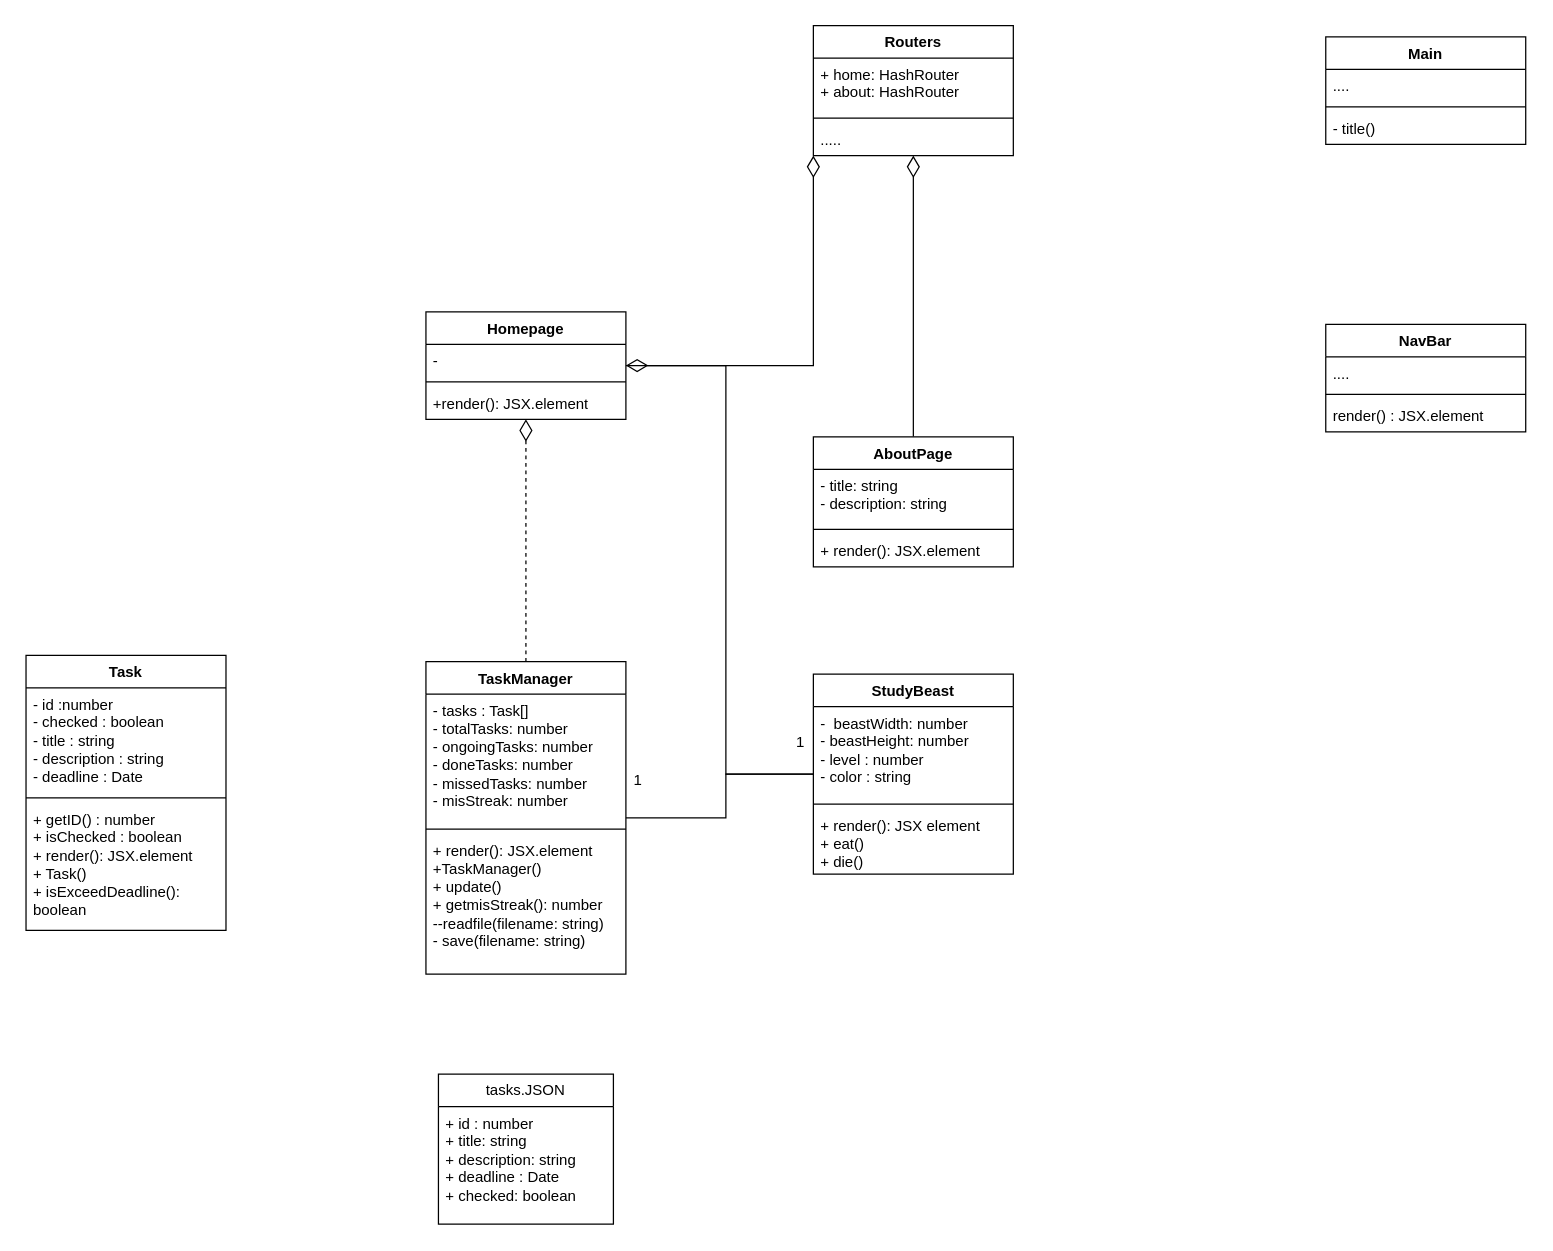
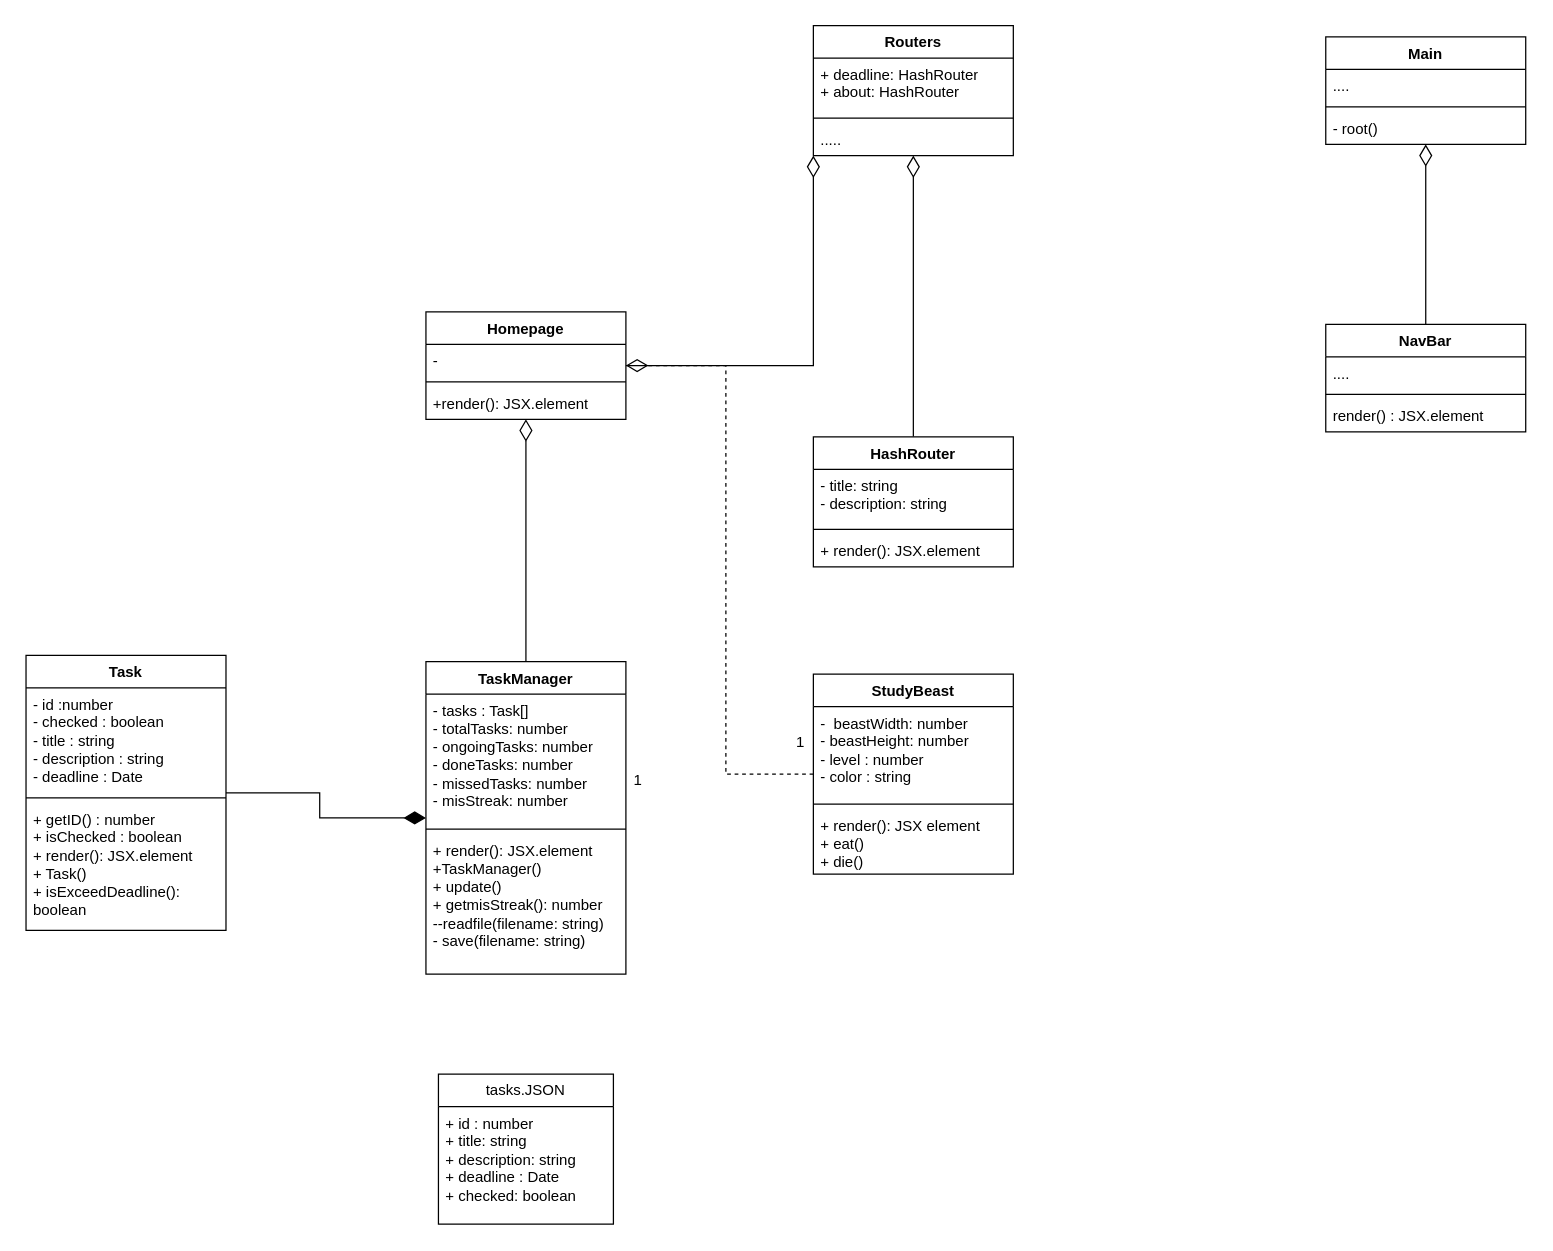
(897, 85) -> (903, 85)
(1365, 130) -> (1365, 130)
none -> (1426, 245)
(913, 455) -> (913, 455)
(526, 551) -> (526, 551)
(726, 570) -> (726, 570)
none -> (319, 802)
(697, 818) -> none
